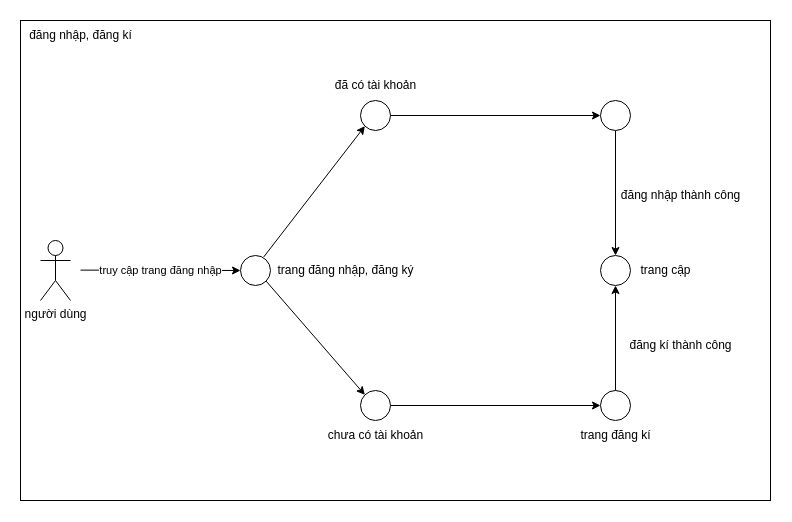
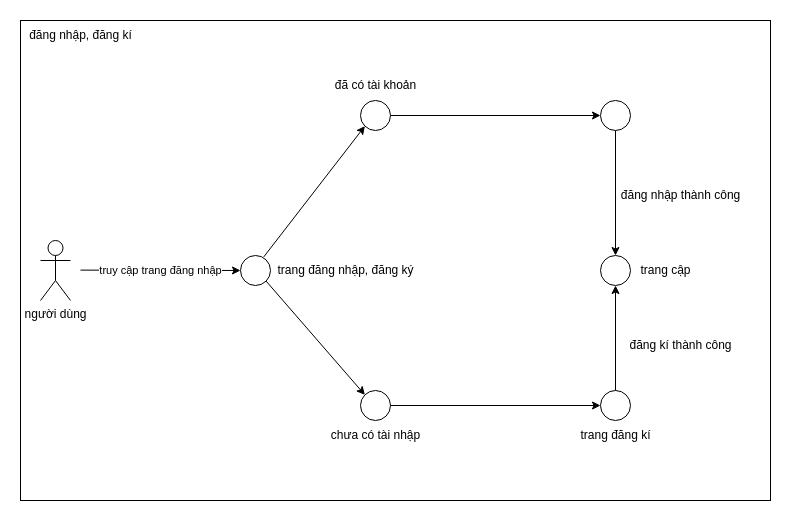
(376, 436) -> (376, 436)
